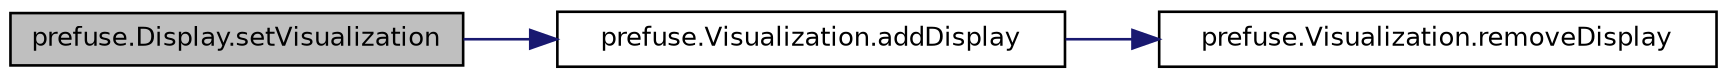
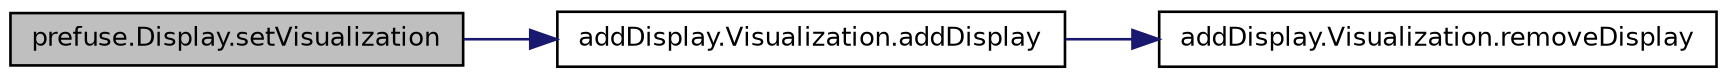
(811, 39) -> (811, 39)
(1438, 39) -> (1438, 39)
